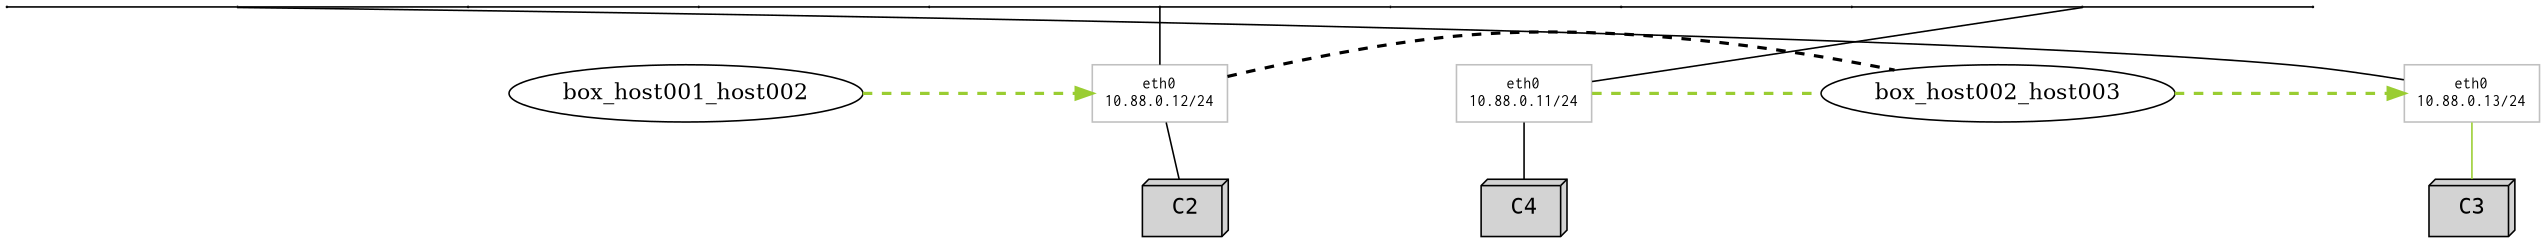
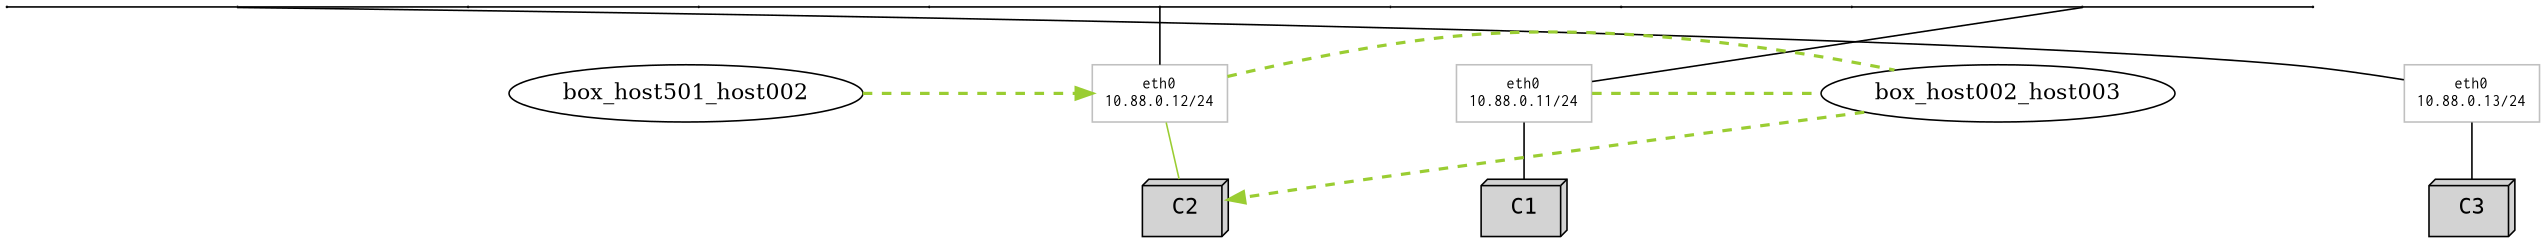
(1560, 32) -> (1560, 32)
(686, 93) -> (686, 93)
(2281, 93) -> (1554, 153)
(1173, 151) -> (1173, 151)
(2472, 151) -> (2472, 151)
(1524, 208) -> (1524, 208)
